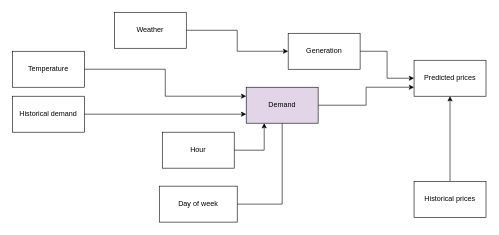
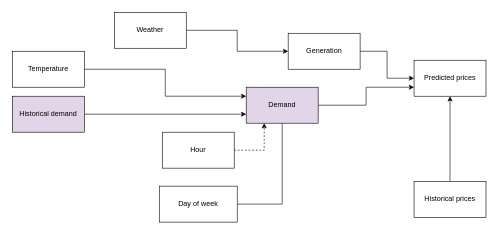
(48, 114) -> (48, 114)
(260, 150) -> (260, 150)
